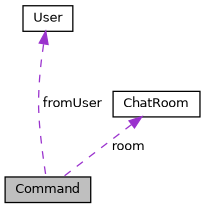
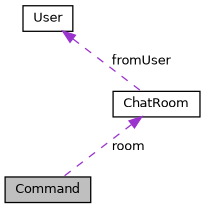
(39, 111) -> (107, 65)
